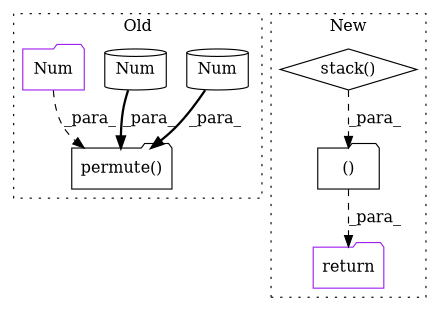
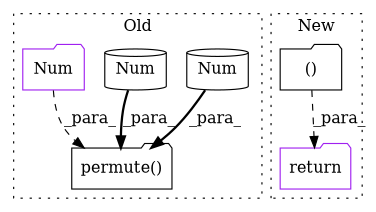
(348, 69) -> none
